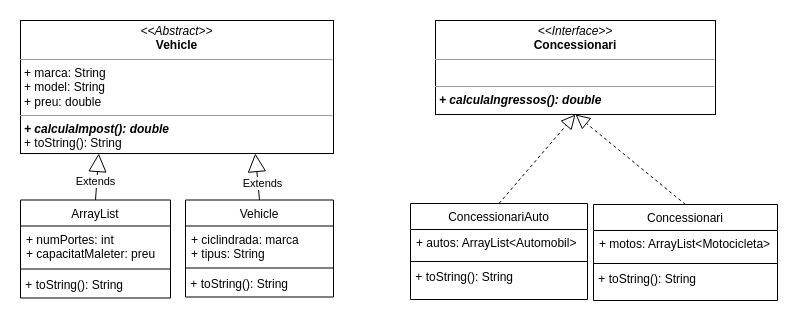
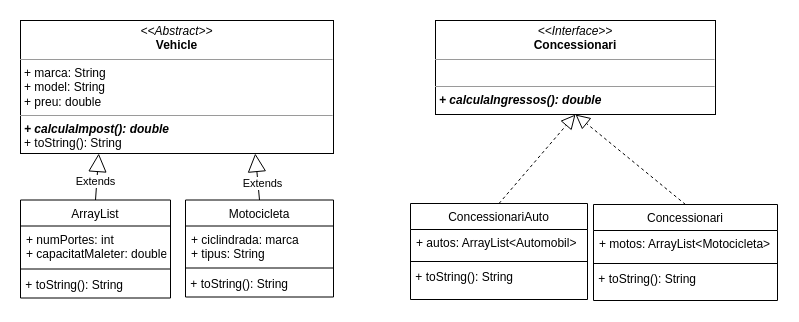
(259, 214) -> (259, 214)
(74, 240) -> (74, 240)
